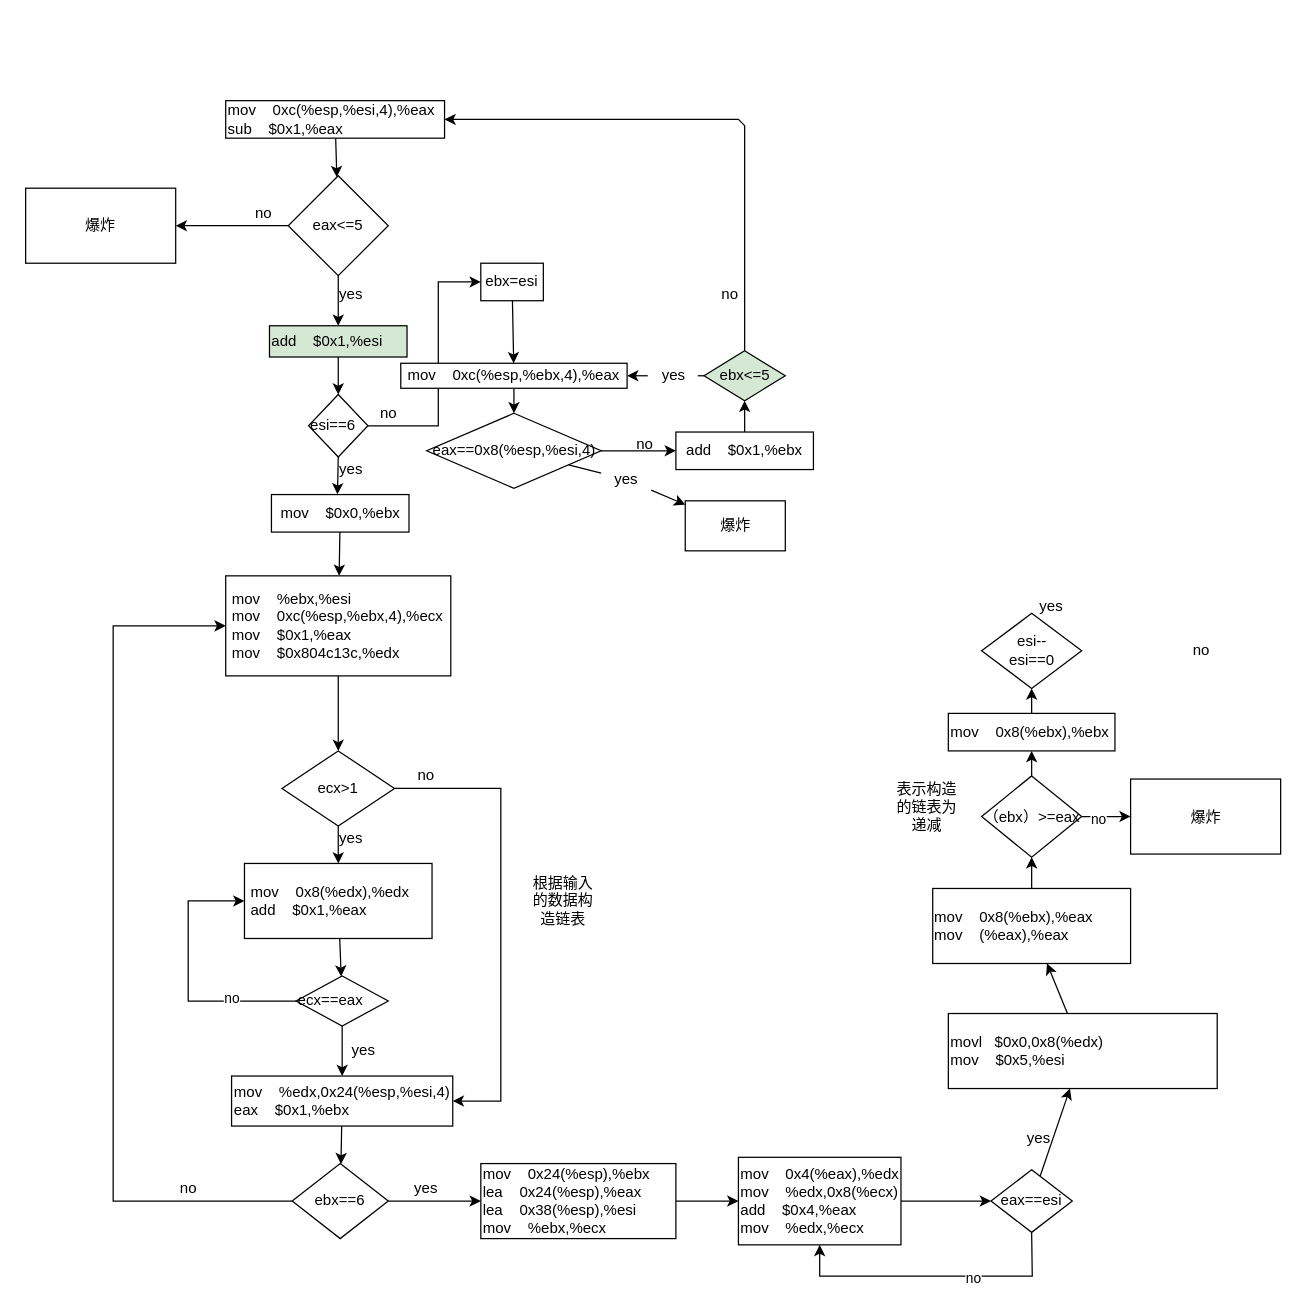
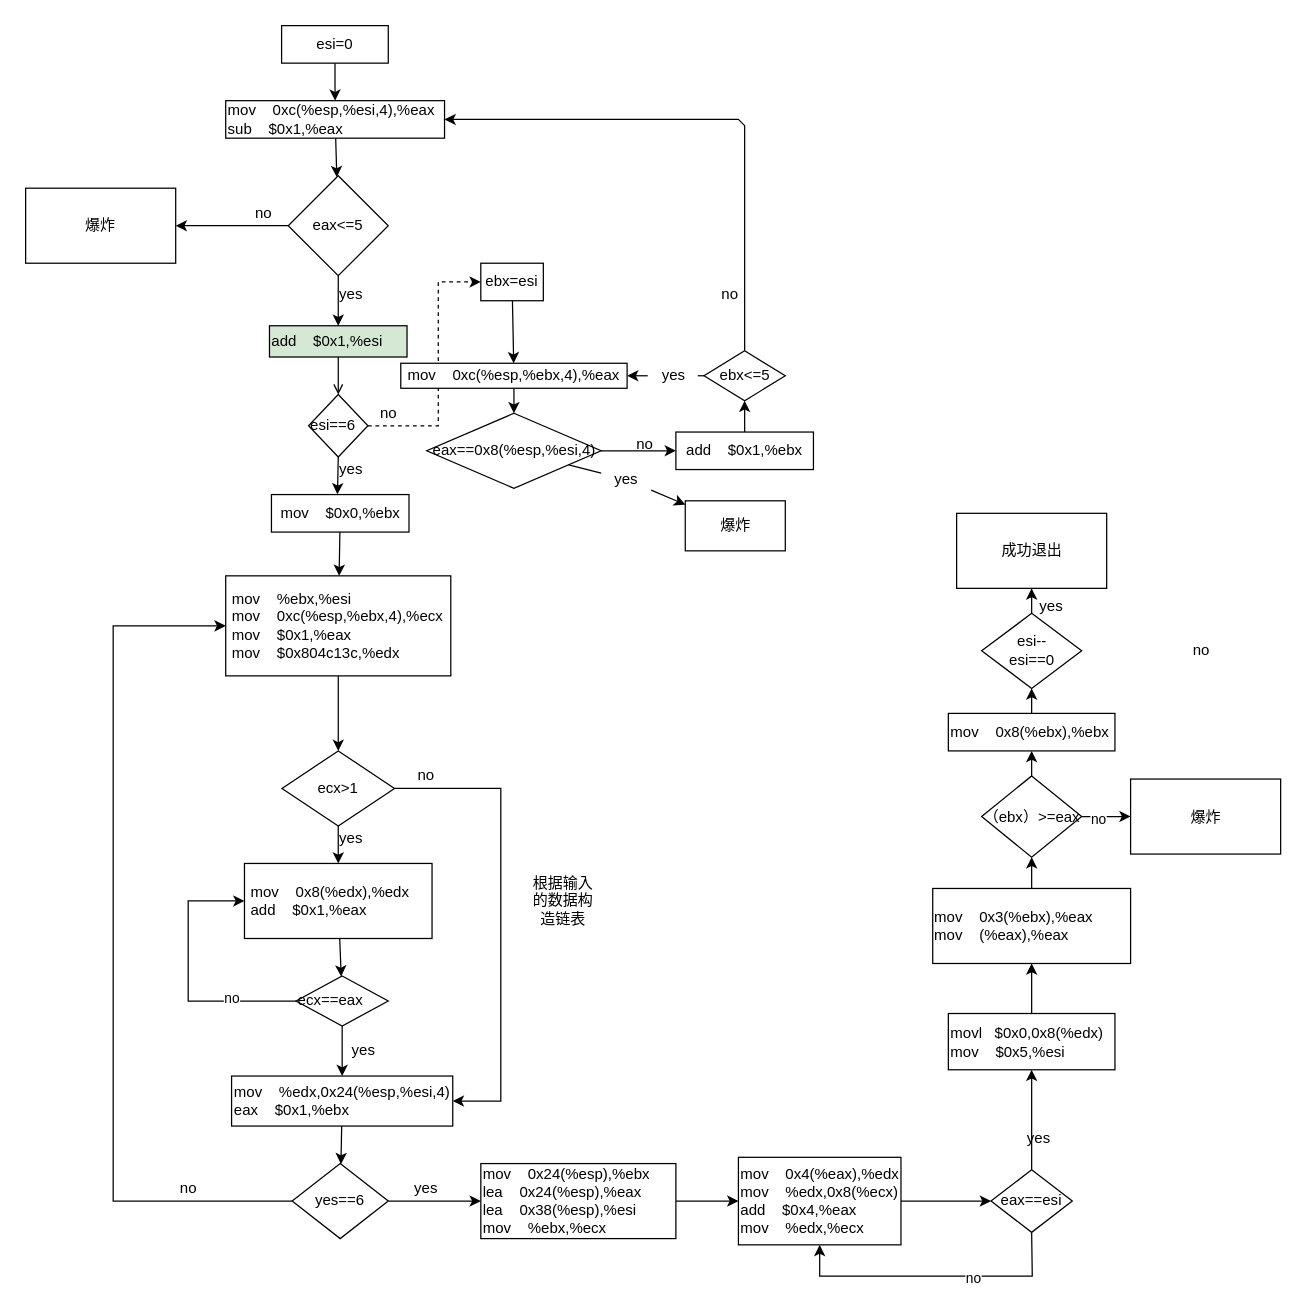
none -> (335, 44)
none -> (335, 77)
(438, 306) -> (438, 306)
(744, 376) -> (744, 376)
(338, 384) -> (338, 386)
none -> (1031, 551)
none -> (1031, 605)
(927, 807) -> none
(1017, 926) -> (1017, 926)
(1082, 1051) -> (1031, 1041)
(340, 1201) -> (340, 1201)
